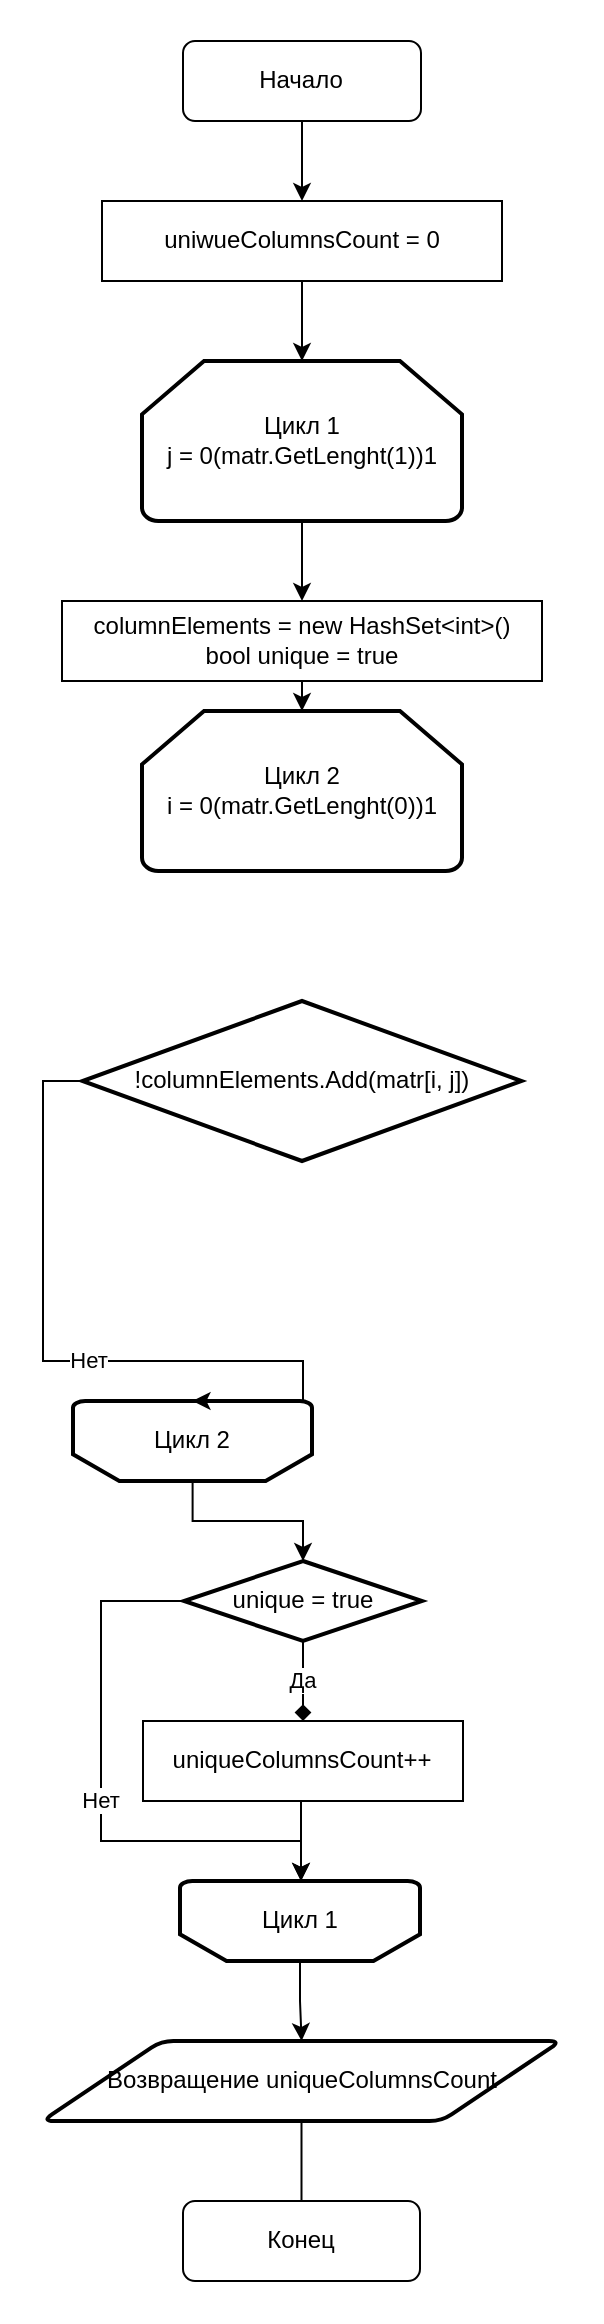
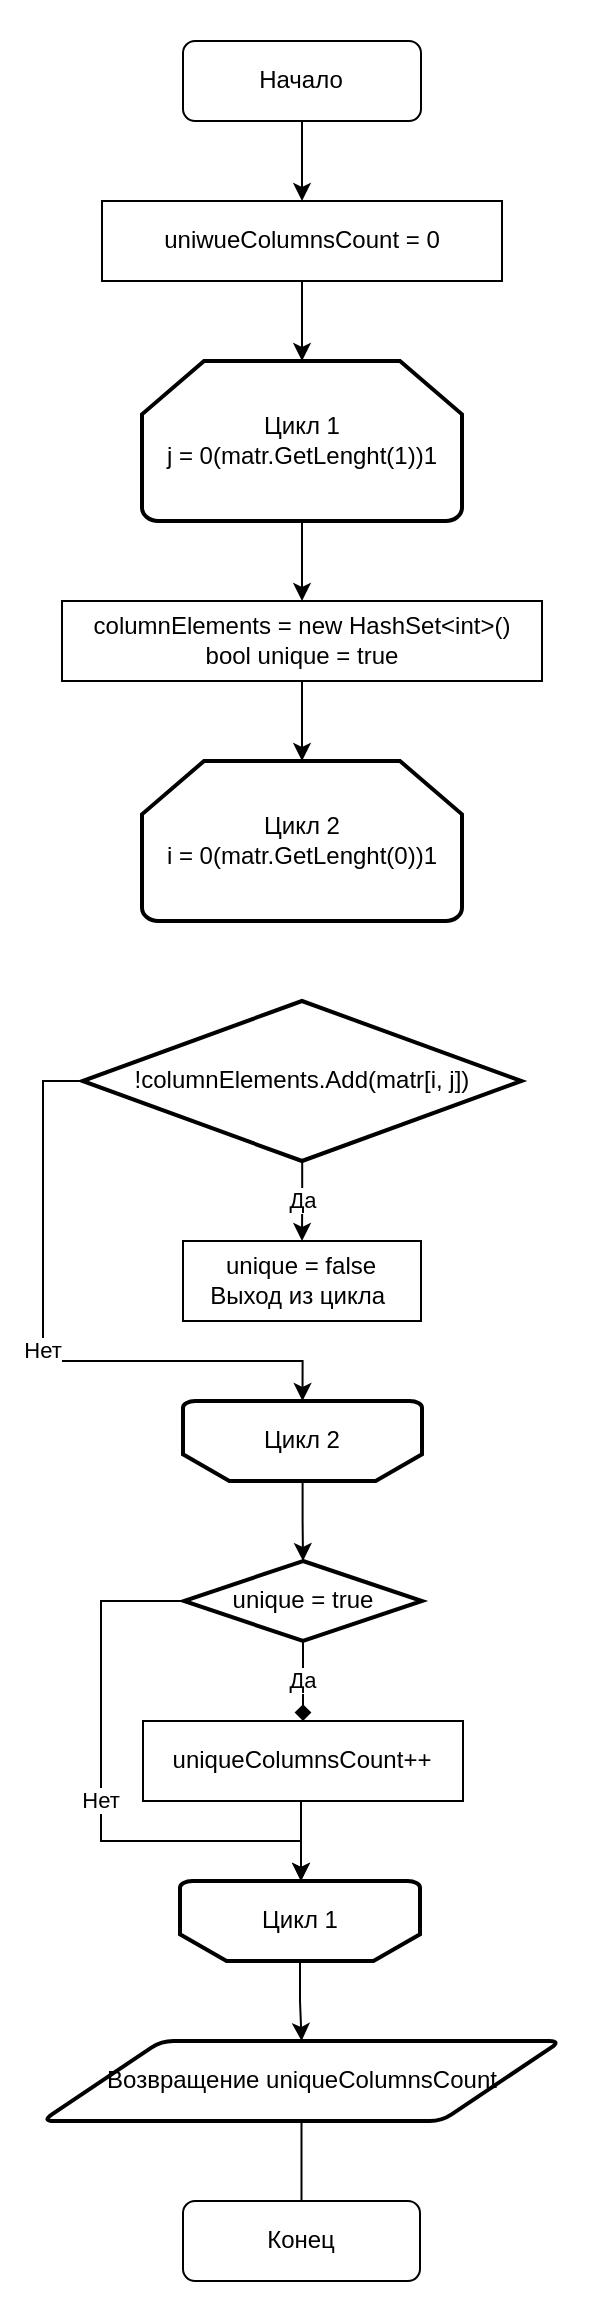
(302, 791) -> (302, 841)
none -> (302, 1194)
none -> (302, 1281)
(193, 1441) -> (303, 1441)
